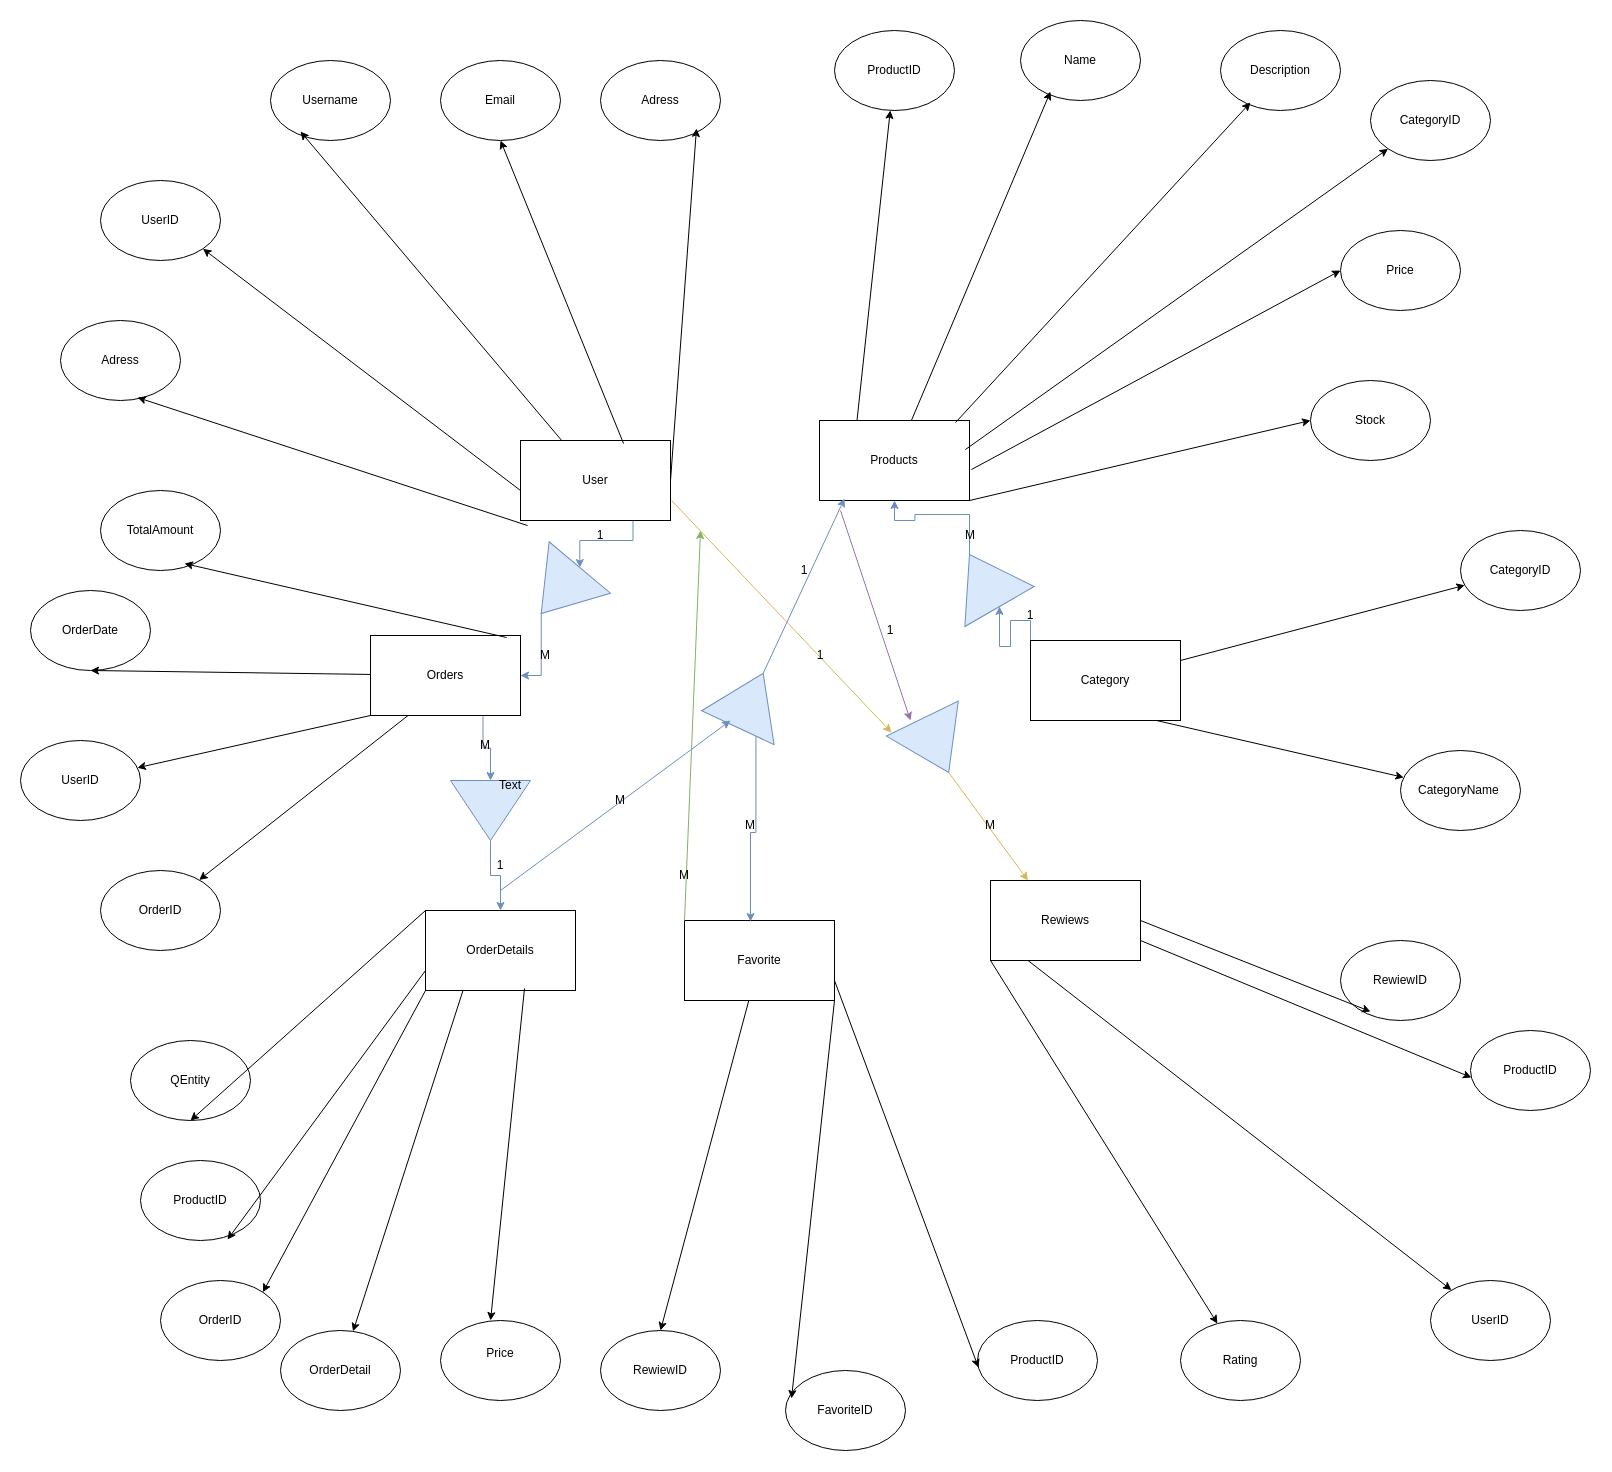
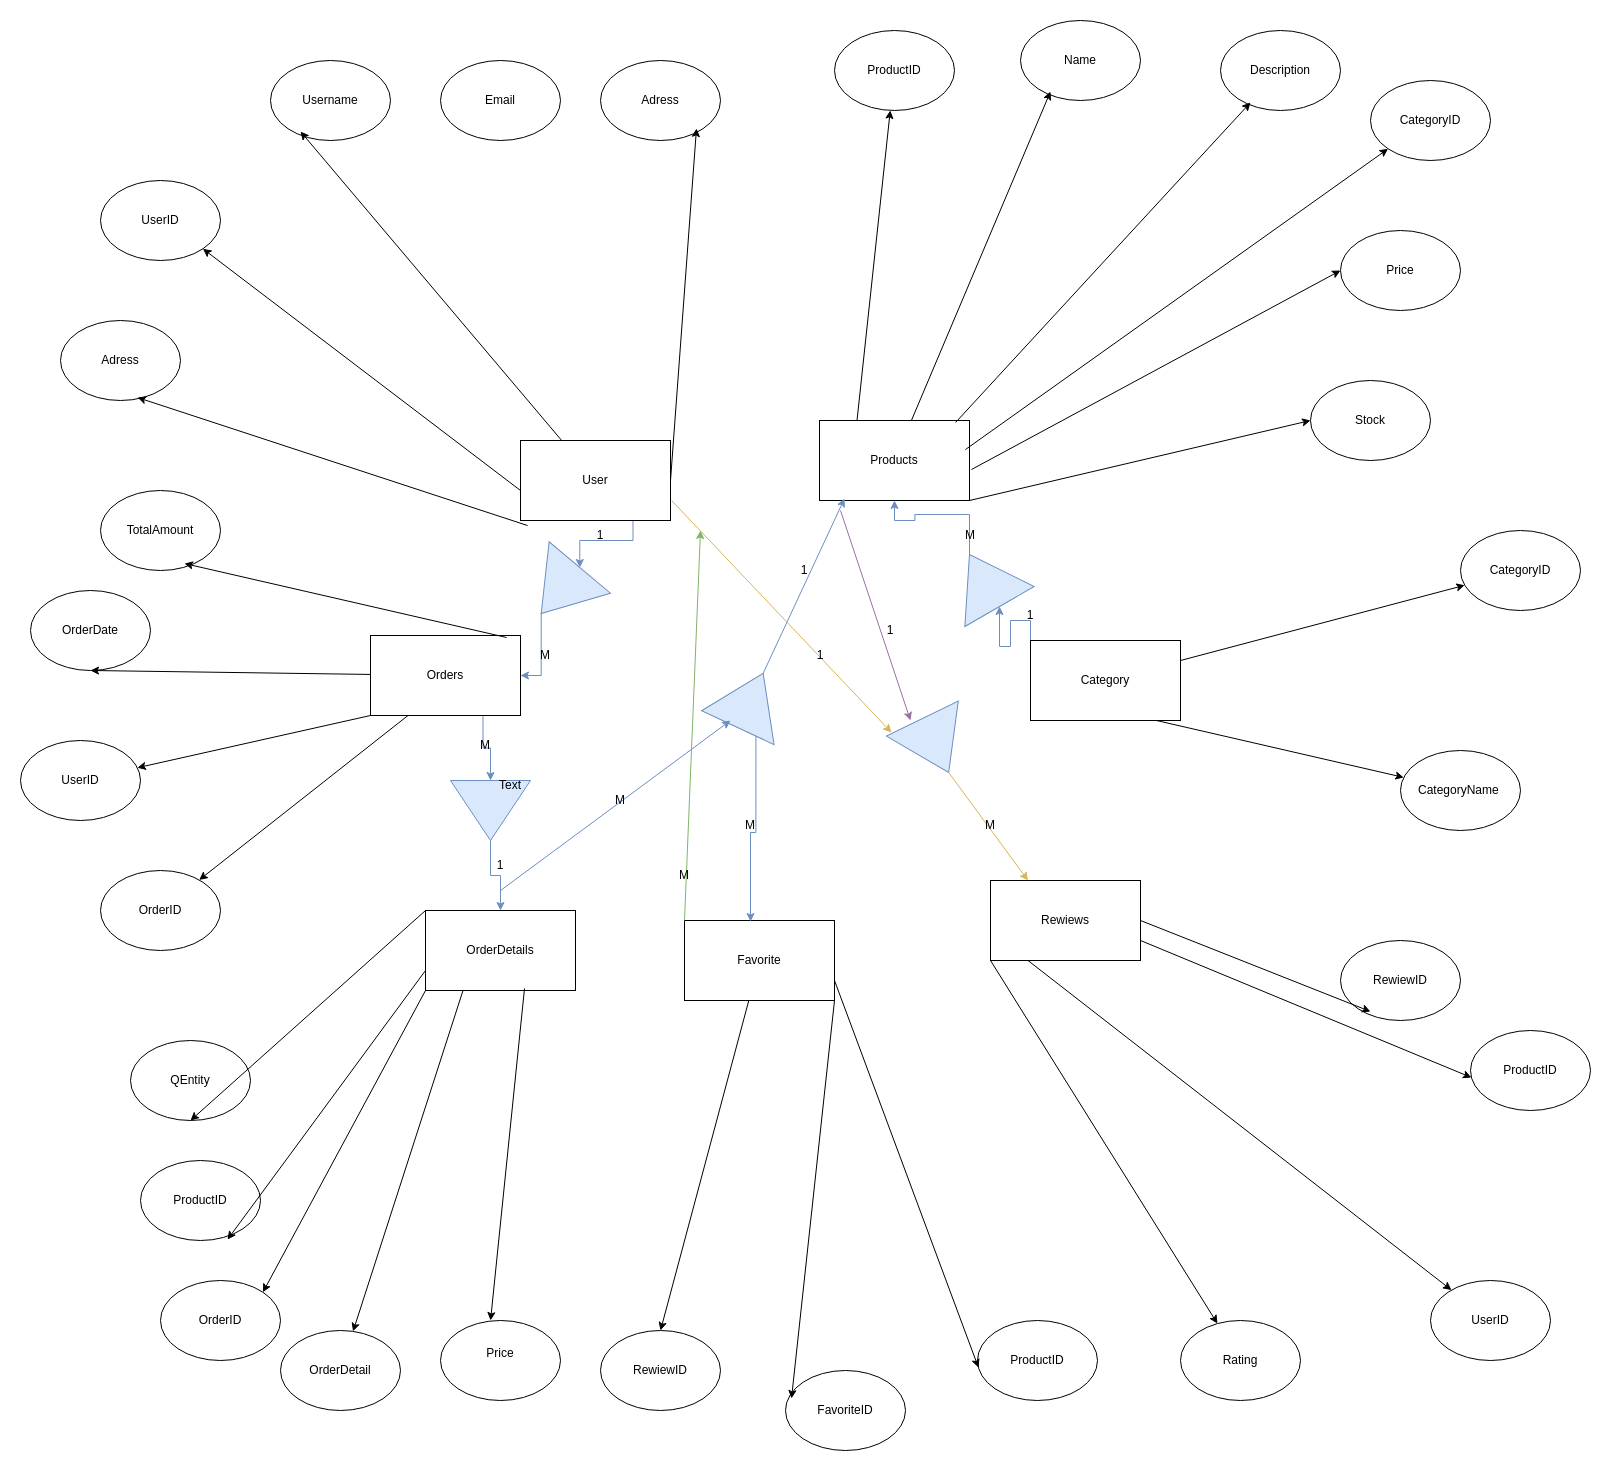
(563, 295) -> none
